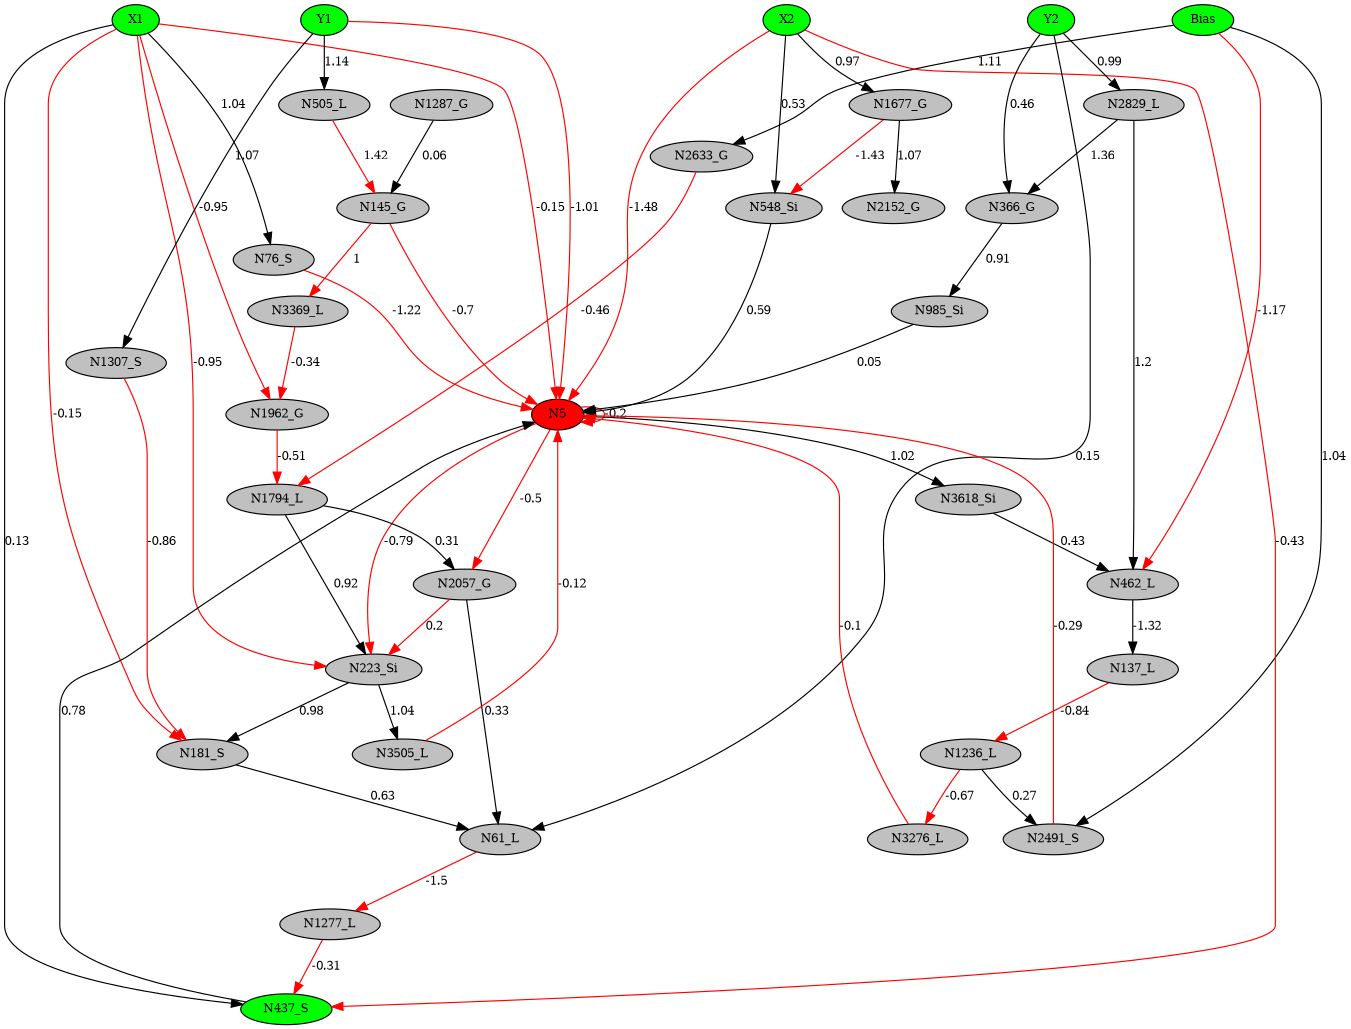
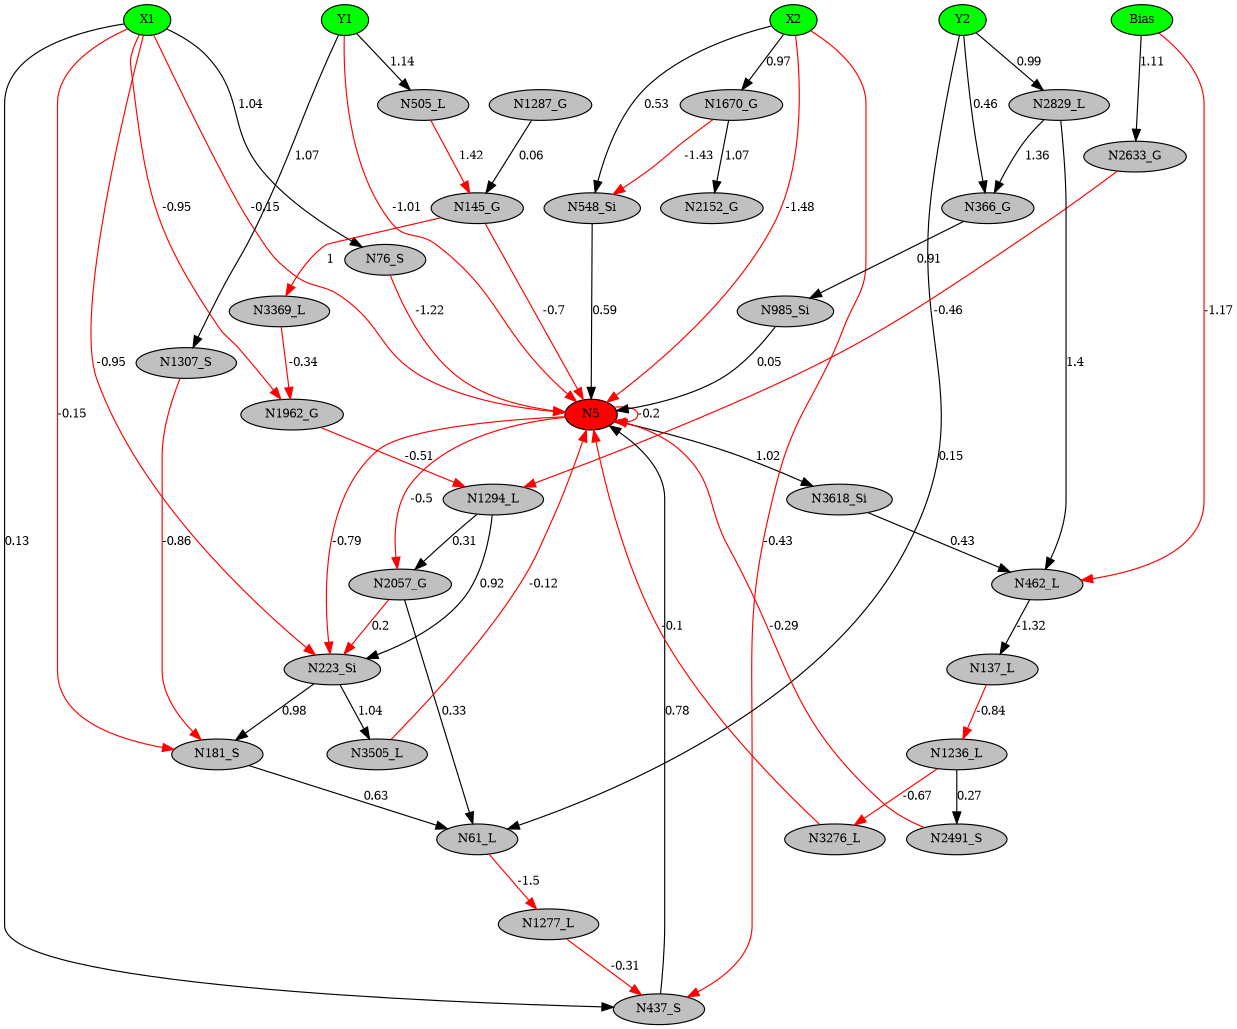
(900, 105) -> (731, 105)
(1143, 363) -> (1075, 363)
(1321, 448) -> none
(277, 500) -> (493, 500)
(286, 1009) -> (659, 1009)
